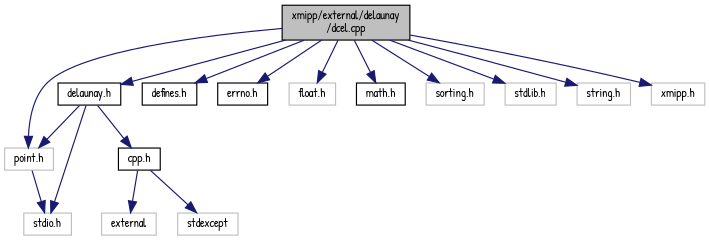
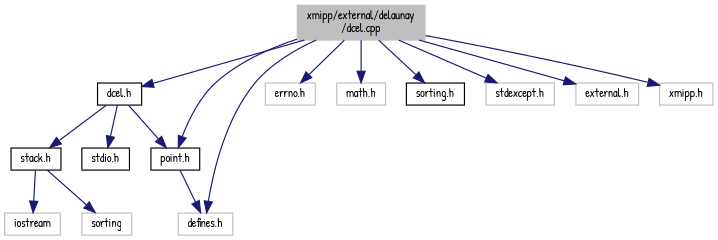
(346, 23) -> (361, 23)
(89, 94) -> (120, 94)
(170, 94) -> (206, 224)
(243, 94) -> (290, 94)
(312, 94) -> none
(381, 94) -> (361, 94)
(455, 94) -> (435, 94)
(531, 94) -> (520, 94)
(604, 94) -> (607, 94)
(29, 159) -> (175, 159)
(139, 159) -> (36, 159)
(37, 186) -> (188, 186)
(48, 224) -> (106, 159)
(129, 224) -> (33, 224)
(208, 224) -> (107, 224)
